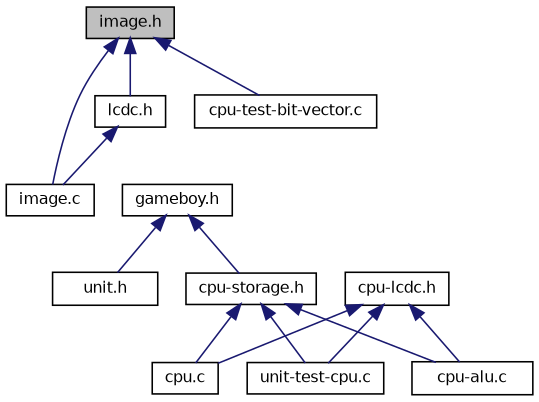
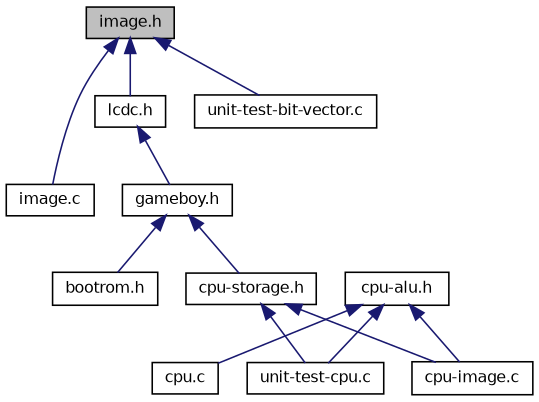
(286, 111) -> (286, 111)
(85, 162) -> (158, 163)
(105, 289) -> (105, 289)
(397, 289) -> (397, 289)
(213, 340) -> none
(472, 378) -> (472, 378)
